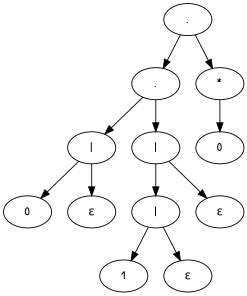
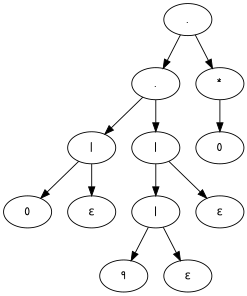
(124, 276) -> (124, 276)
